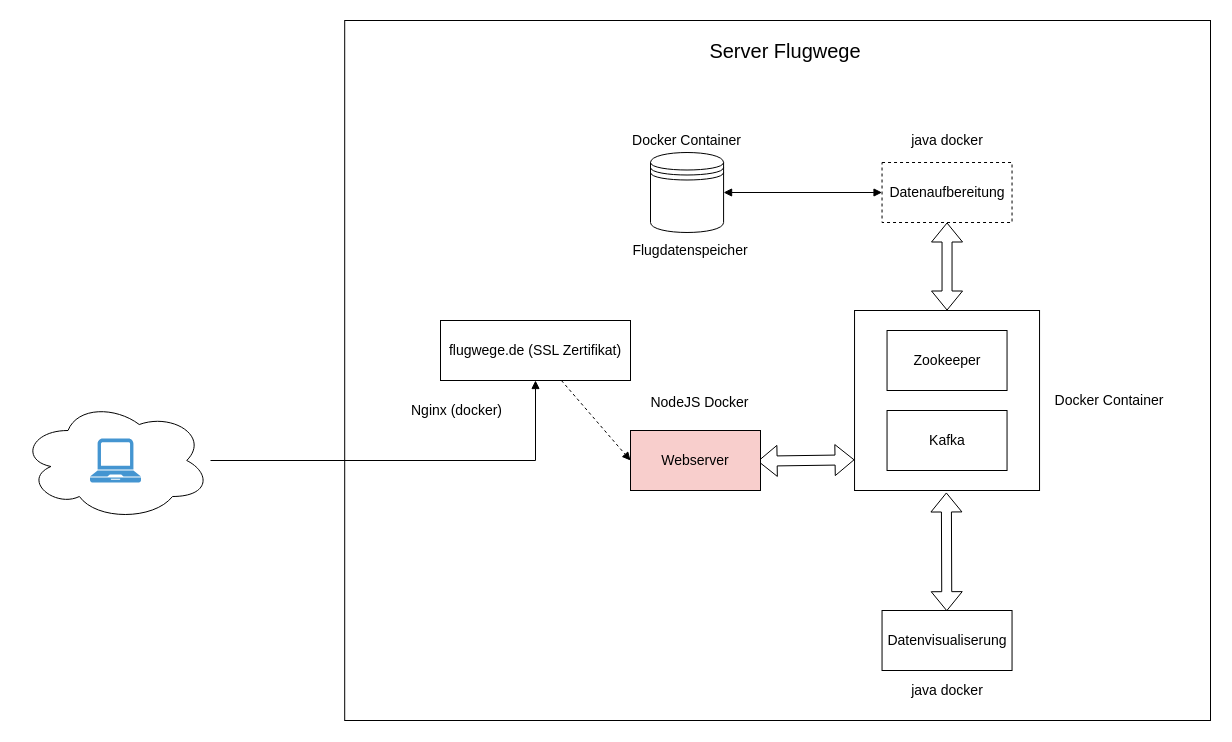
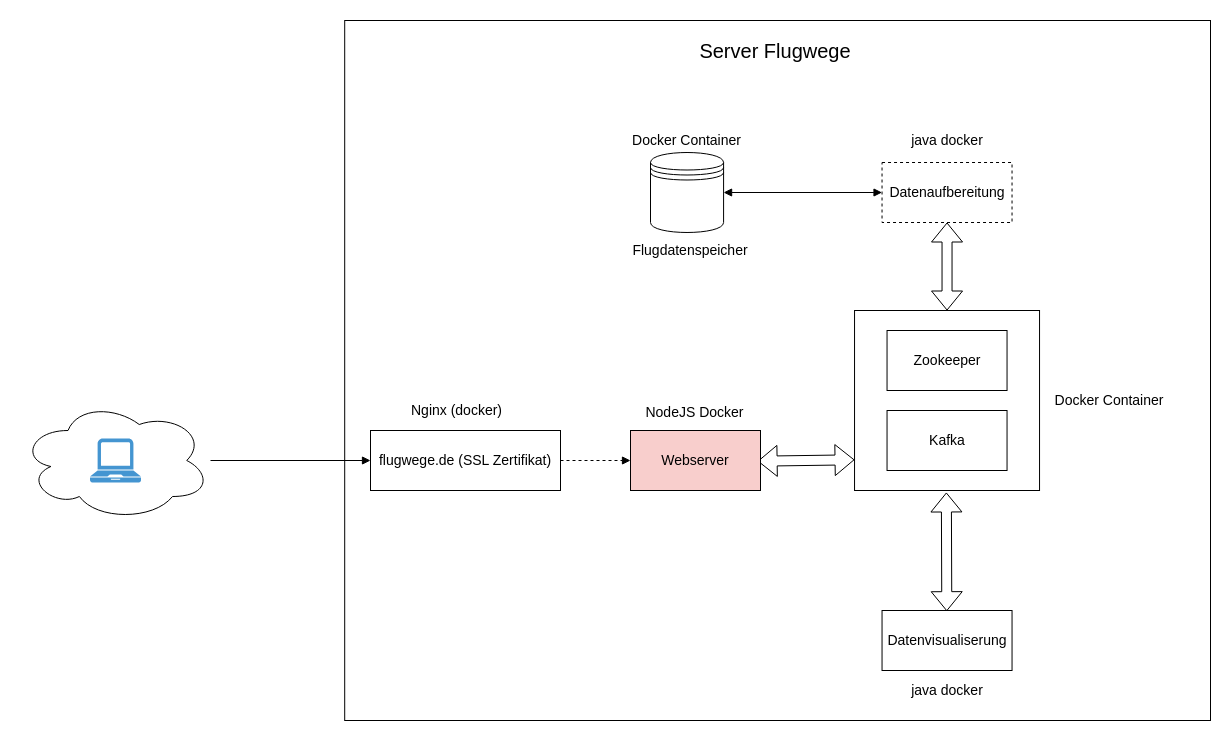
(786, 51) -> (776, 51)
(536, 351) -> (466, 461)
(701, 403) -> (696, 413)
